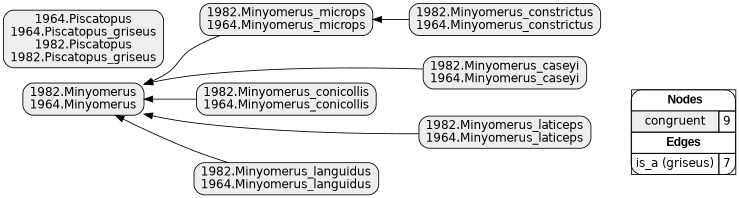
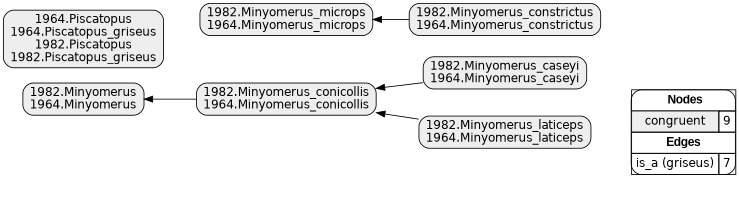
(184, 55) -> none
(287, 69) -> (404, 85)
(285, 131) -> (402, 117)
(286, 179) -> none
